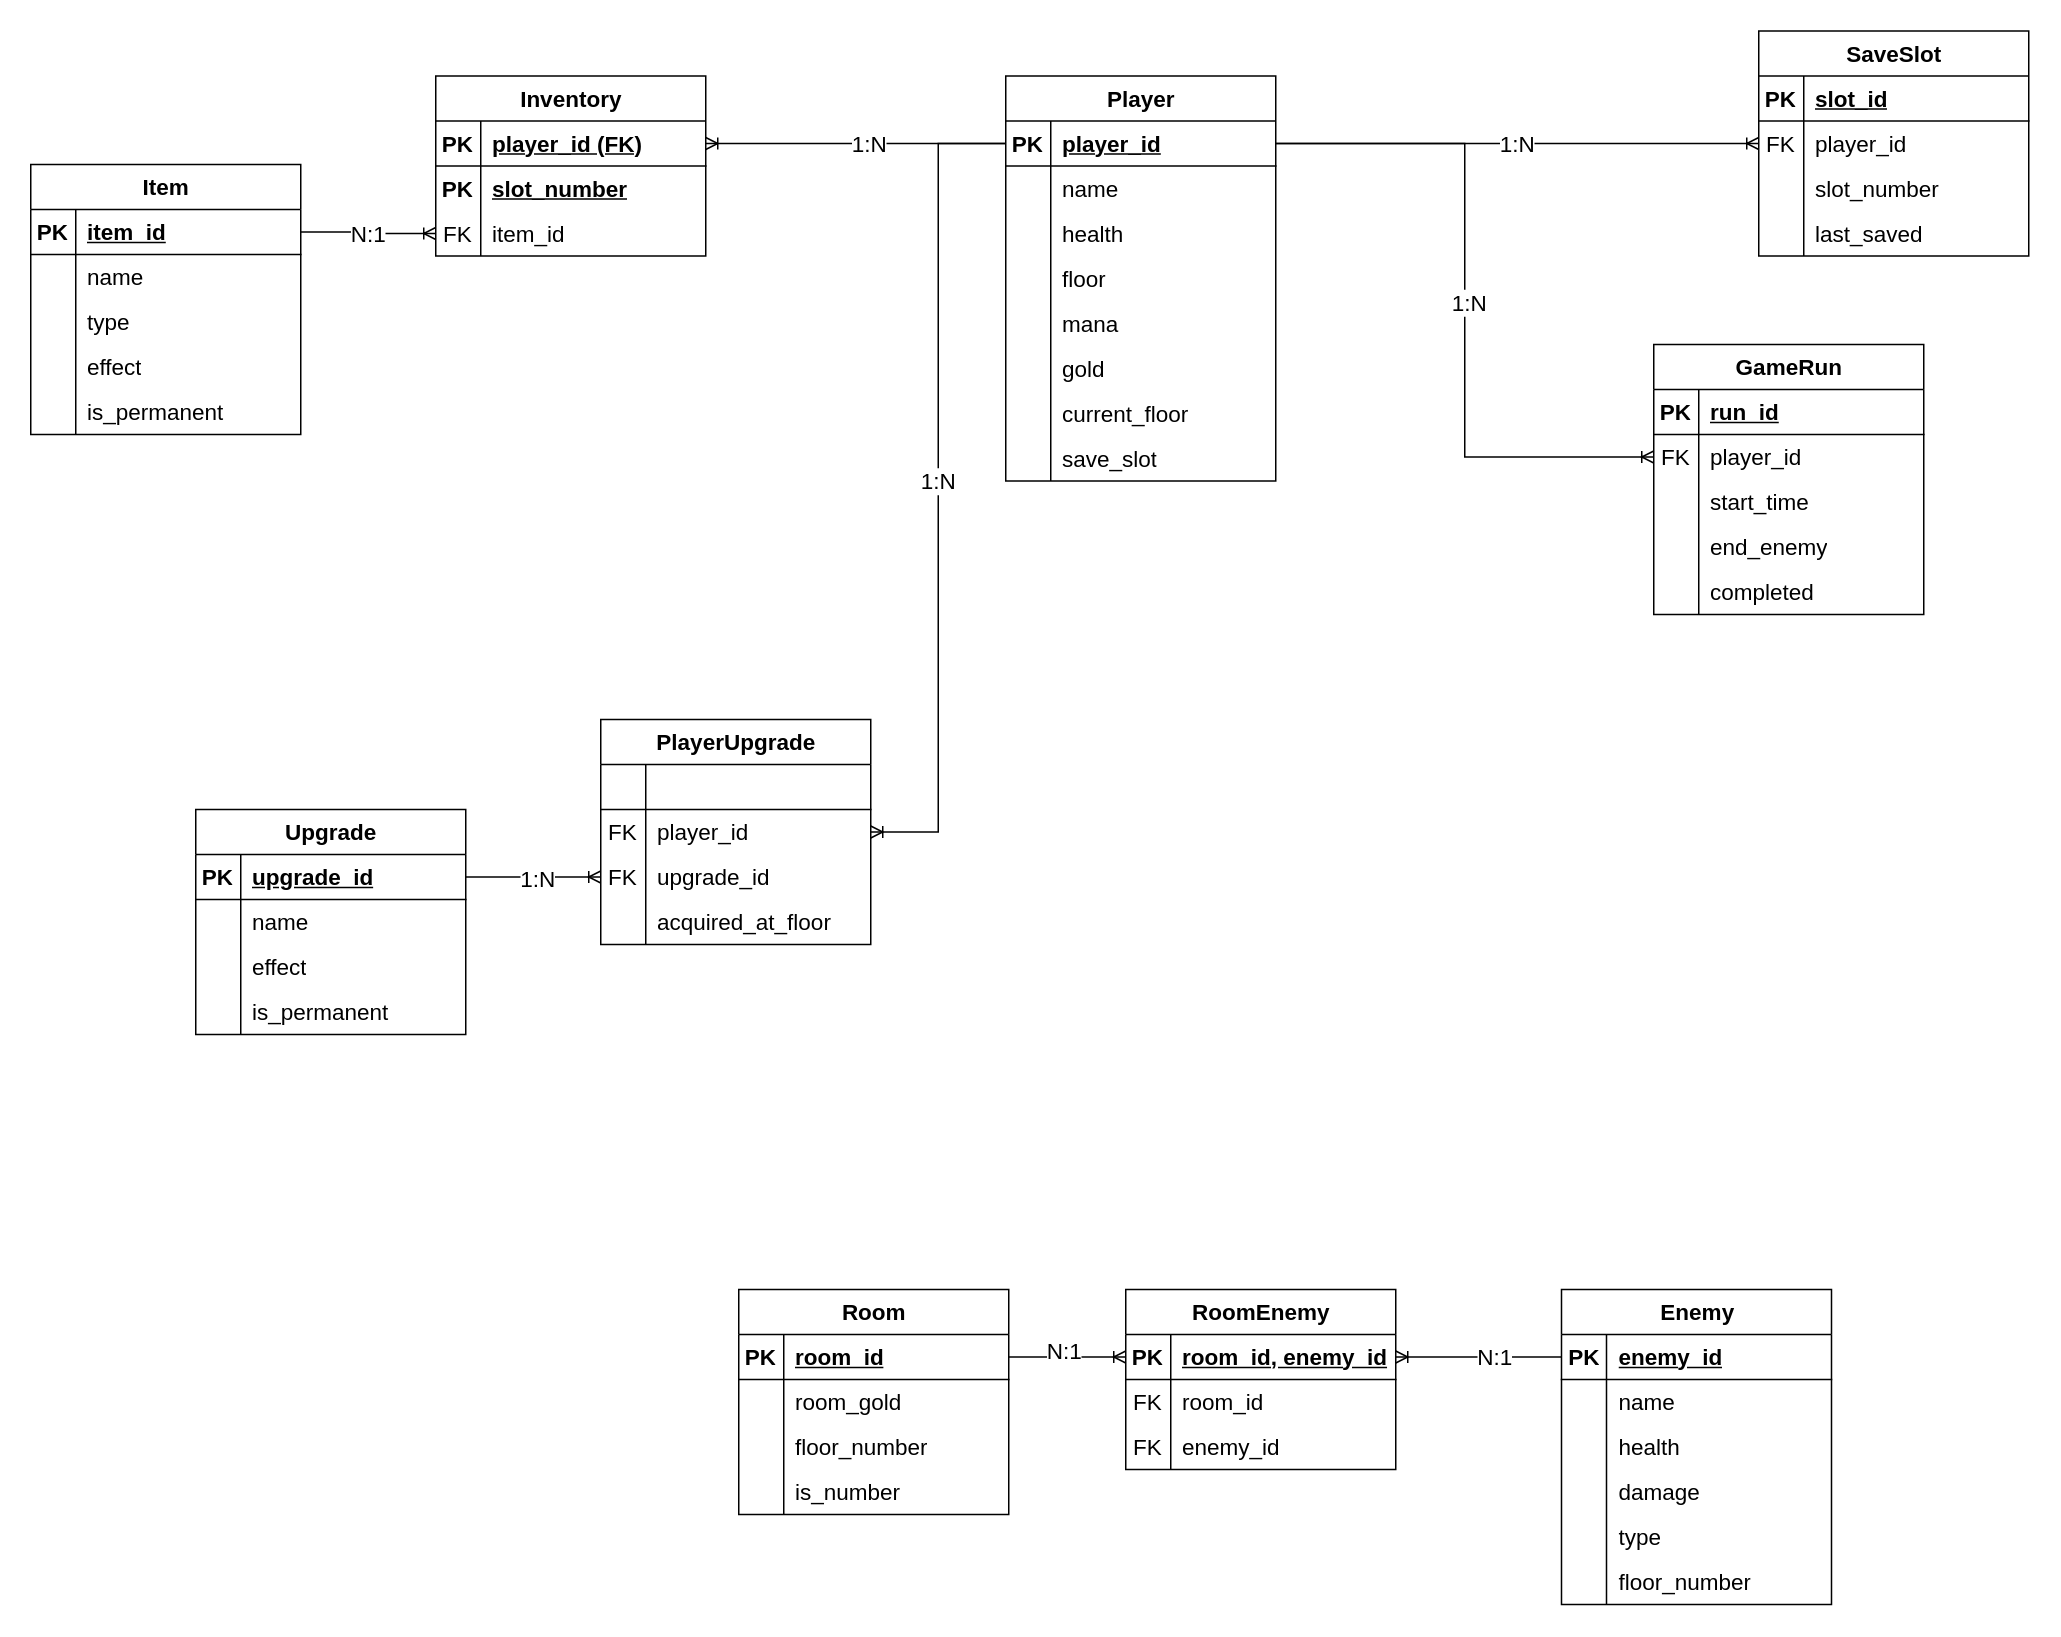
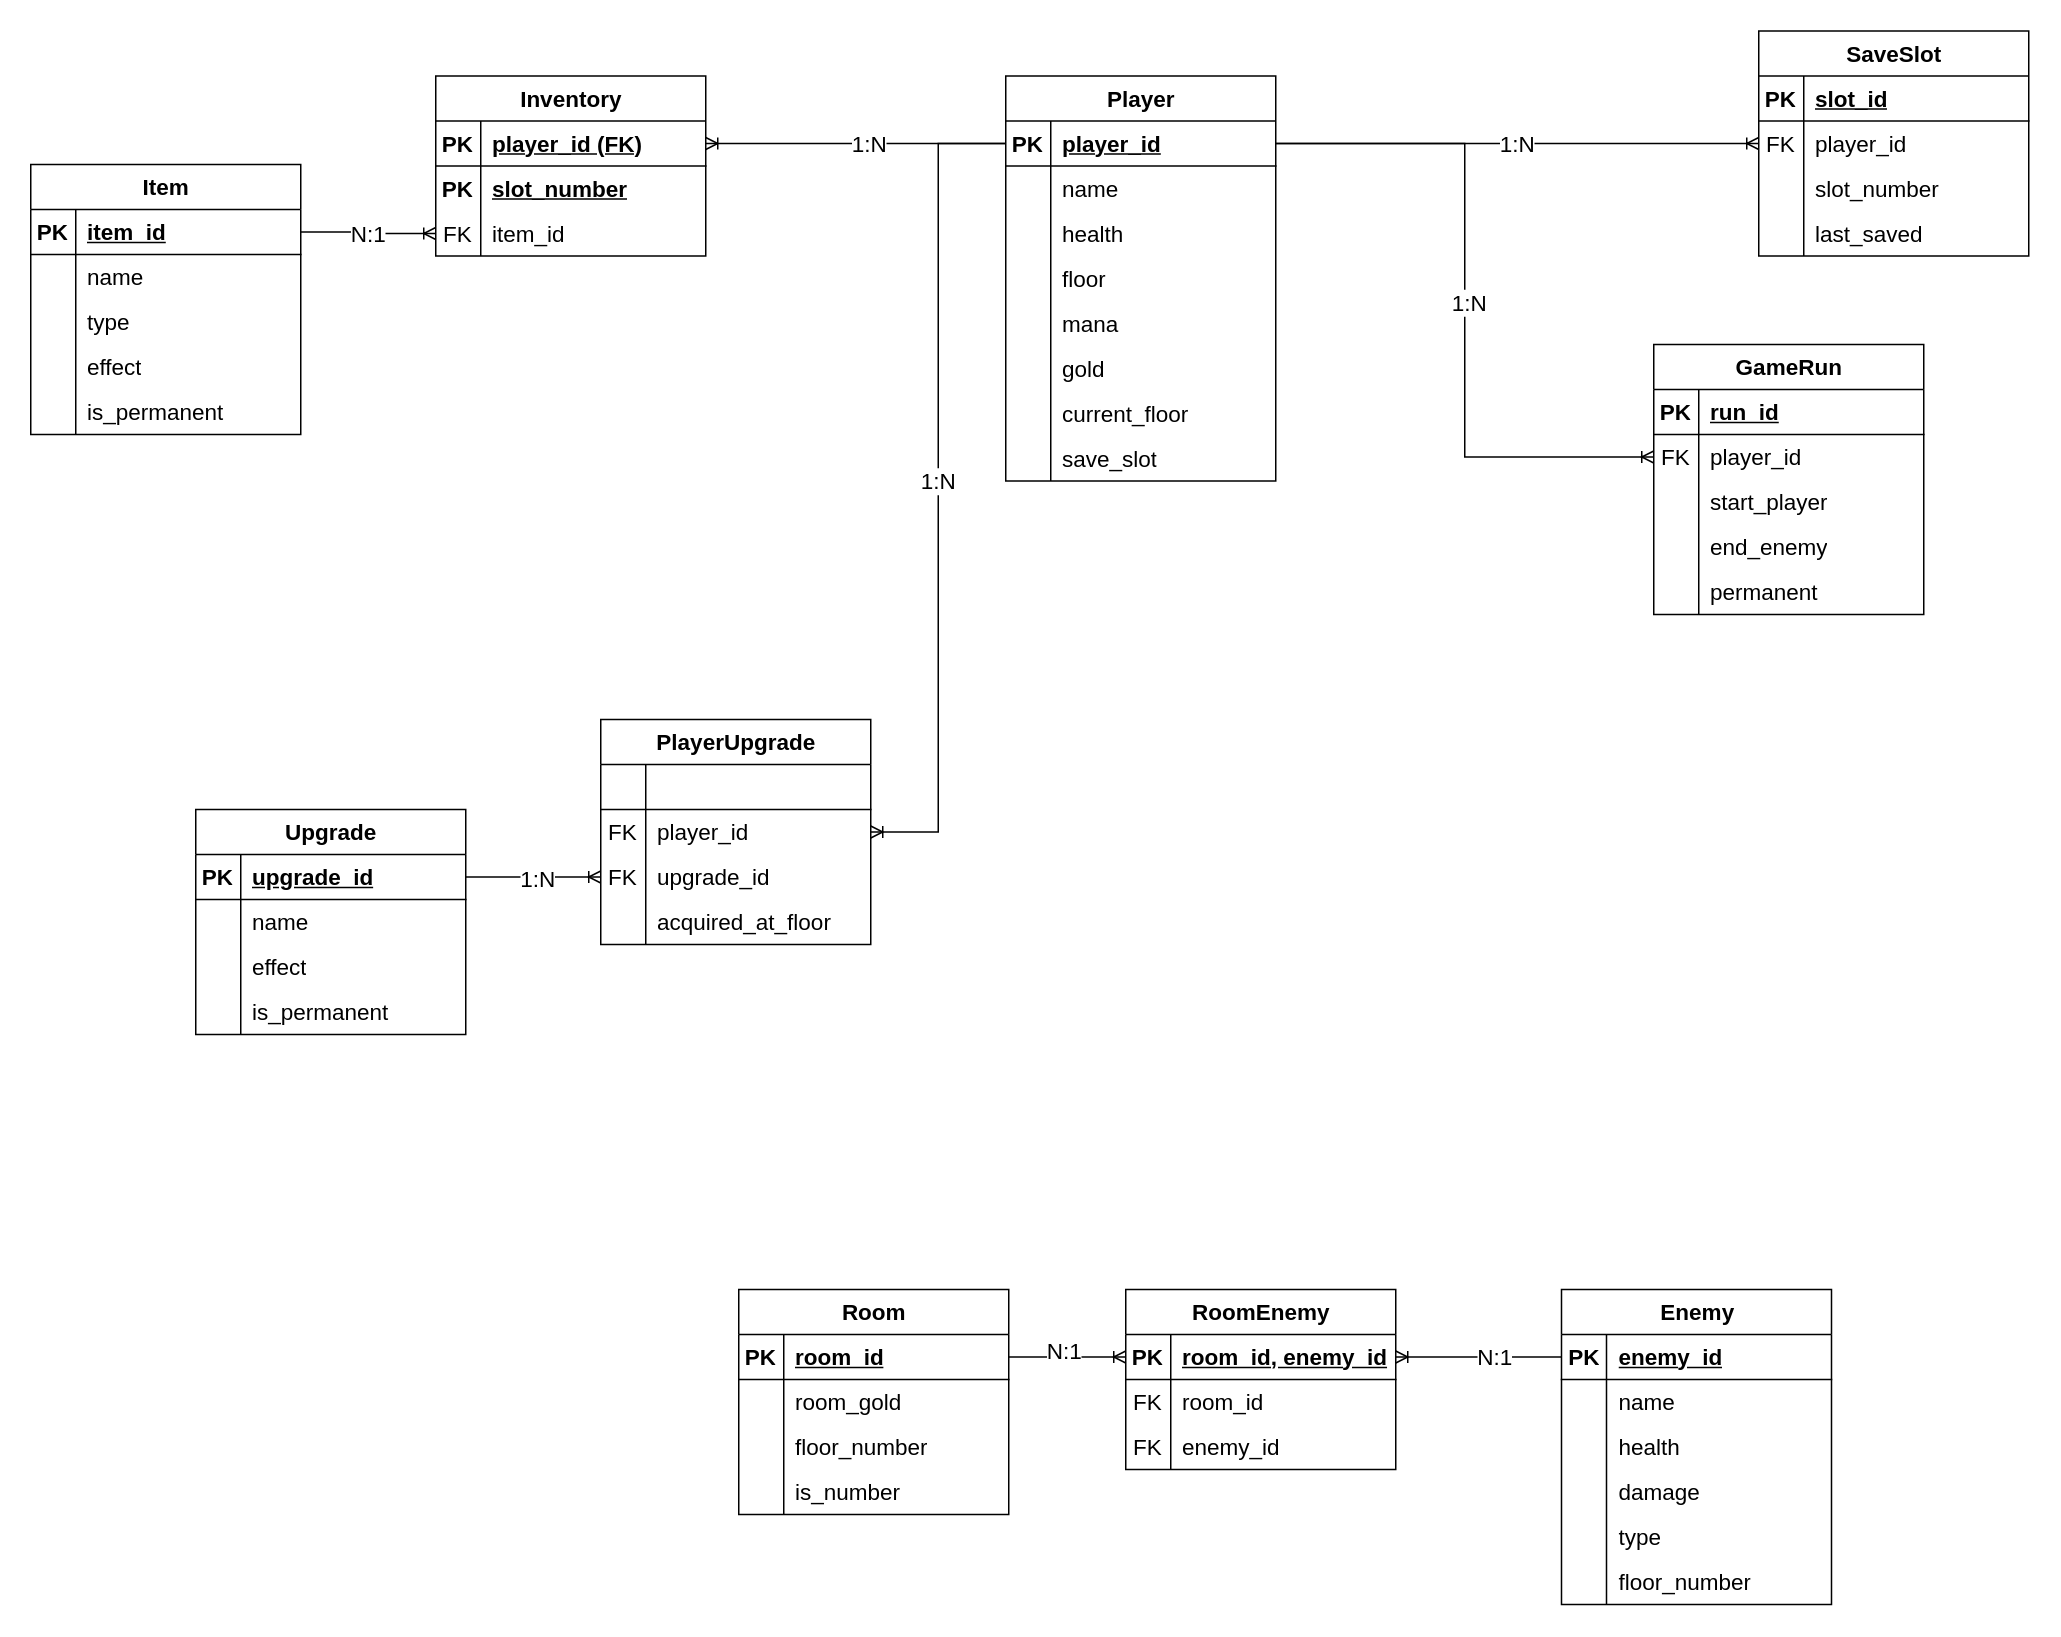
(1771, 502) -> (1783, 502)
(1765, 592) -> (1767, 592)
